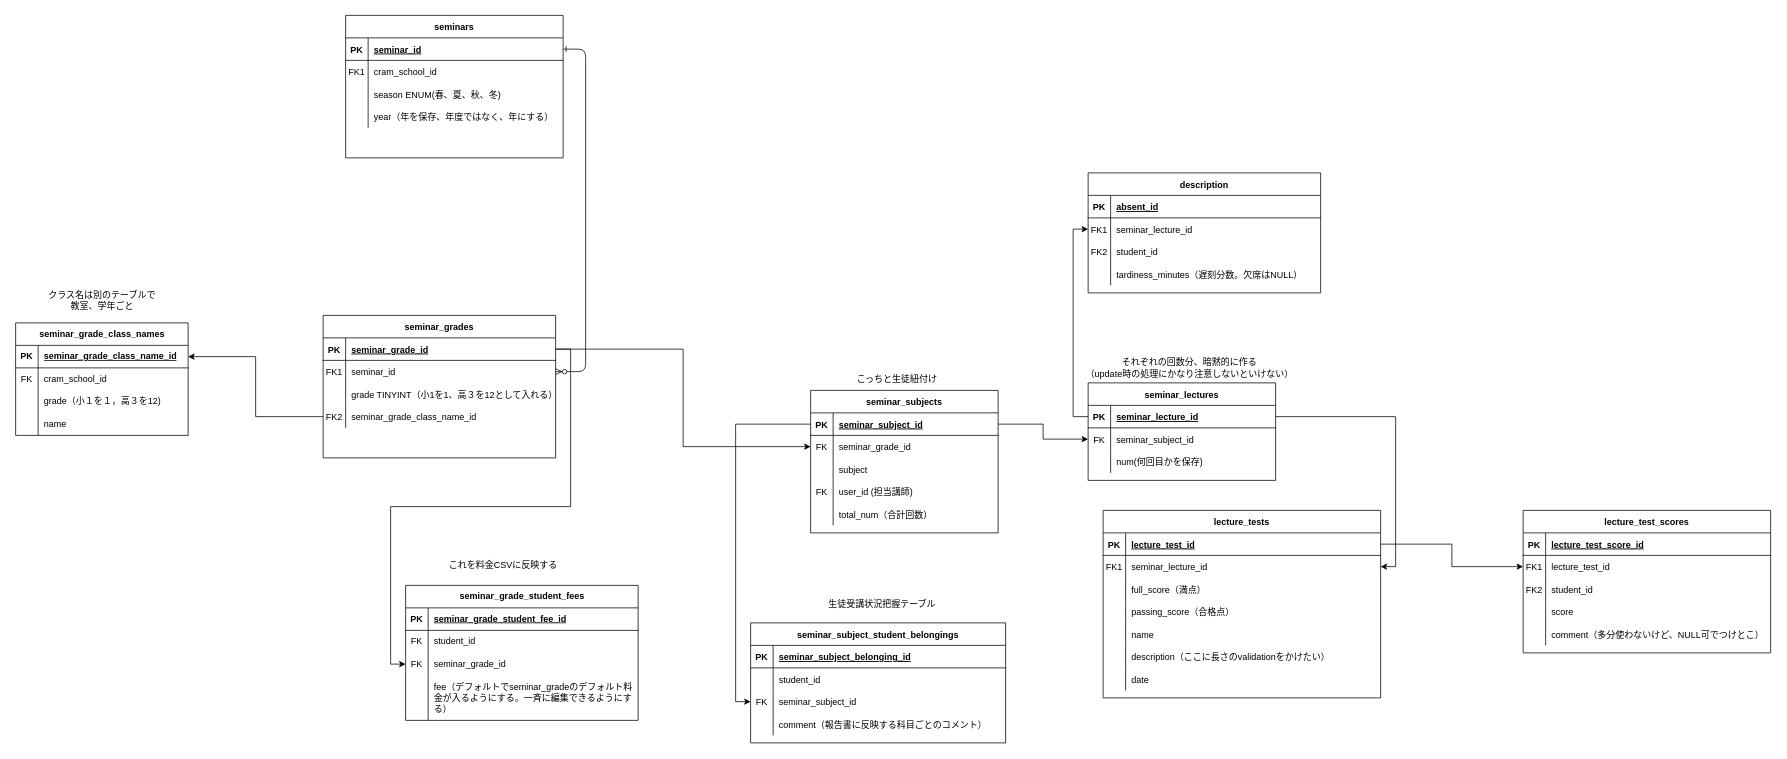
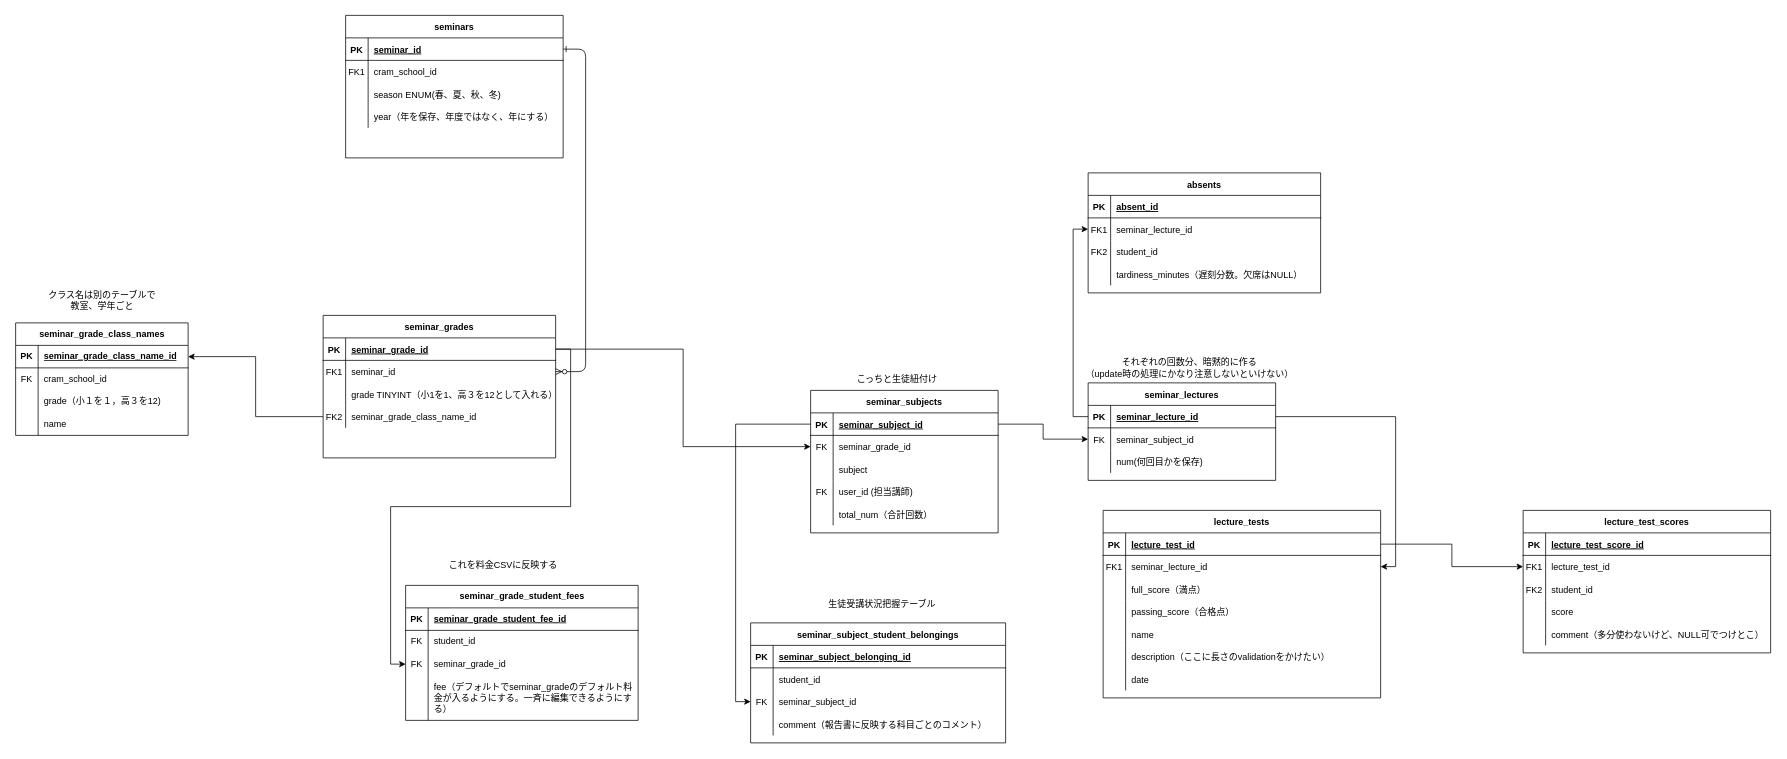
(1204, 185) -> (1204, 185)
